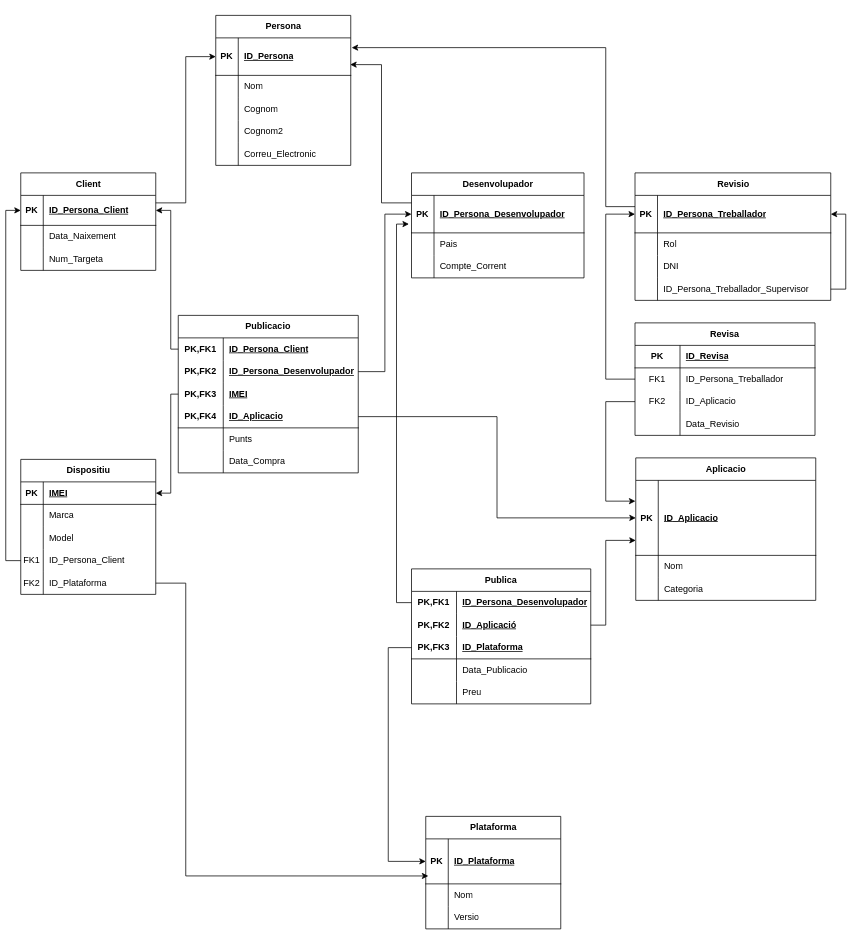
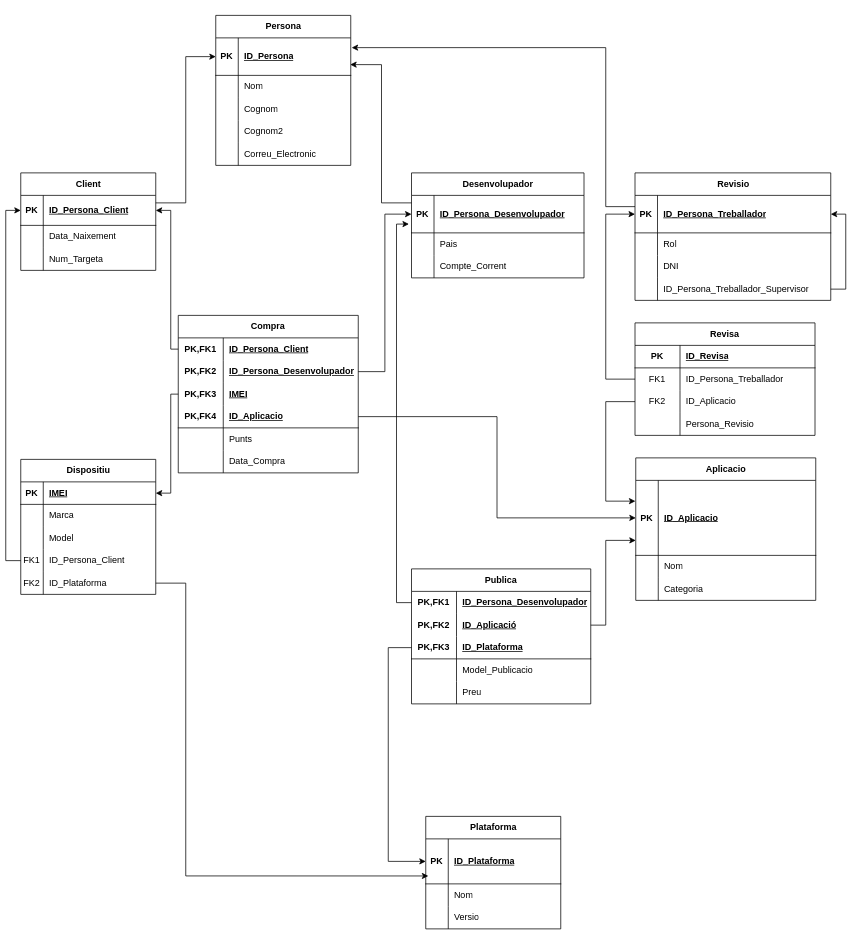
(268, 327) -> (268, 327)
(714, 424) -> (721, 424)
(497, 670) -> (498, 670)
